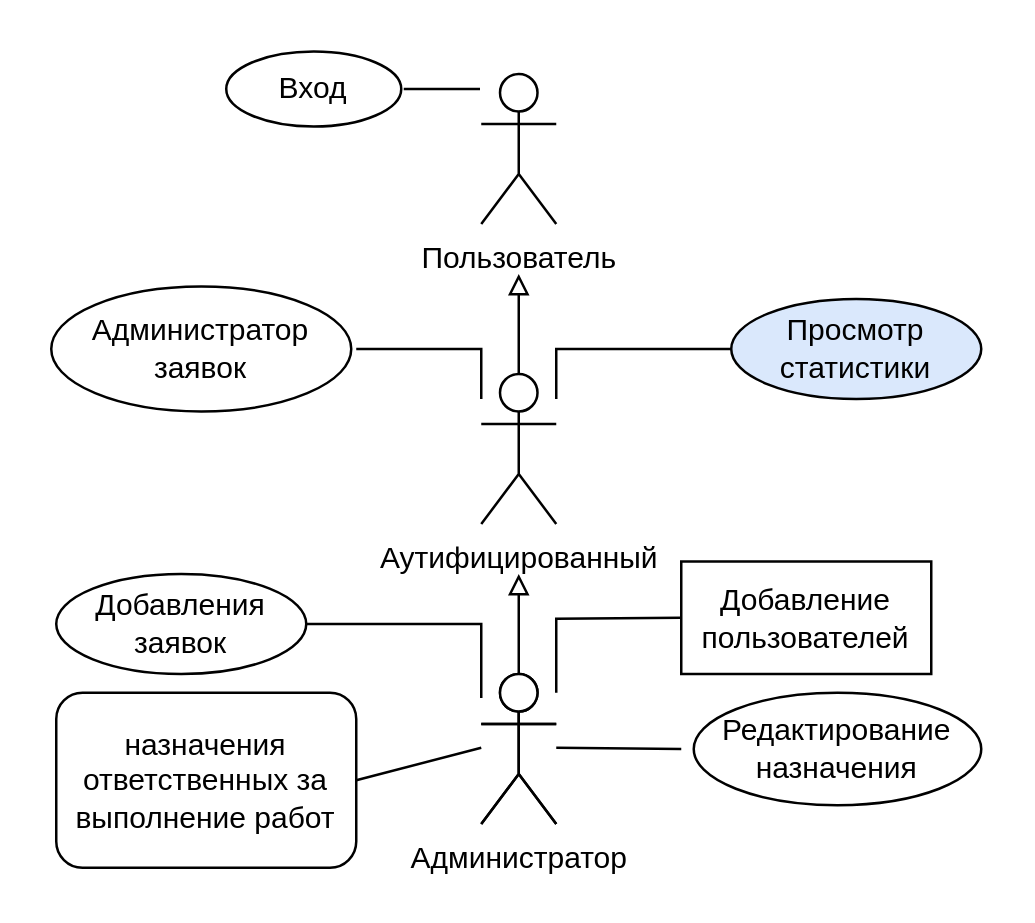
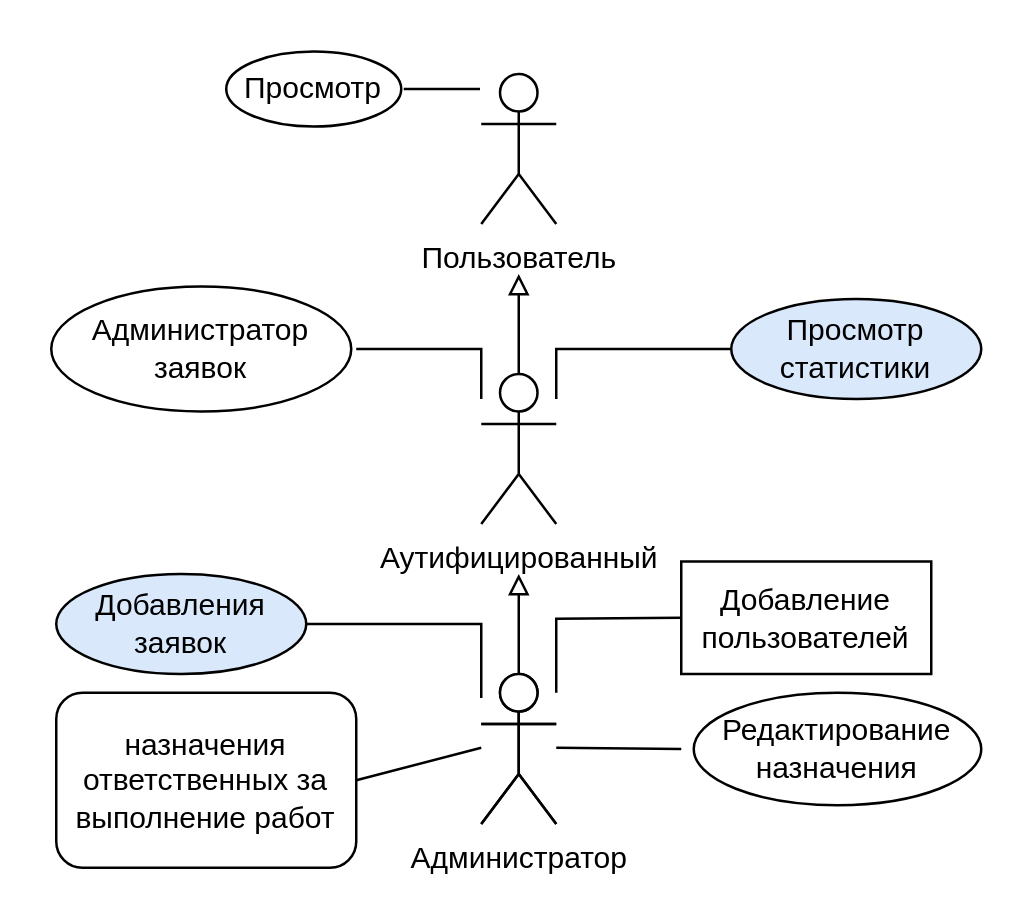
(314, 89) -> (314, 89)
(181, 624) -> (181, 624)
